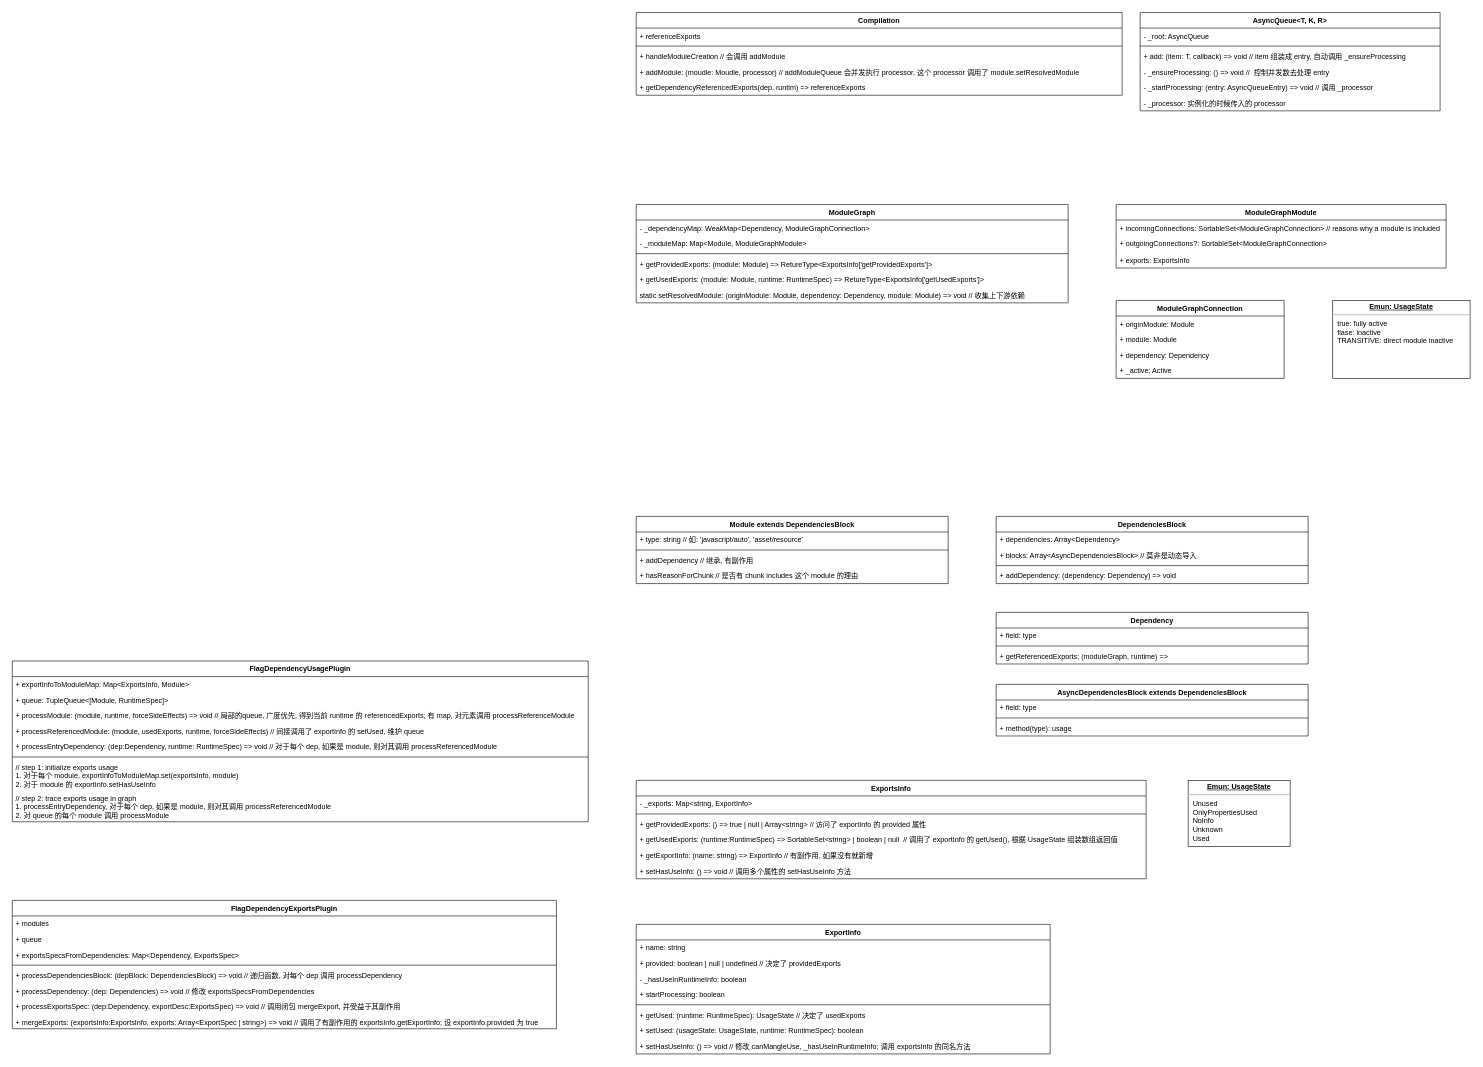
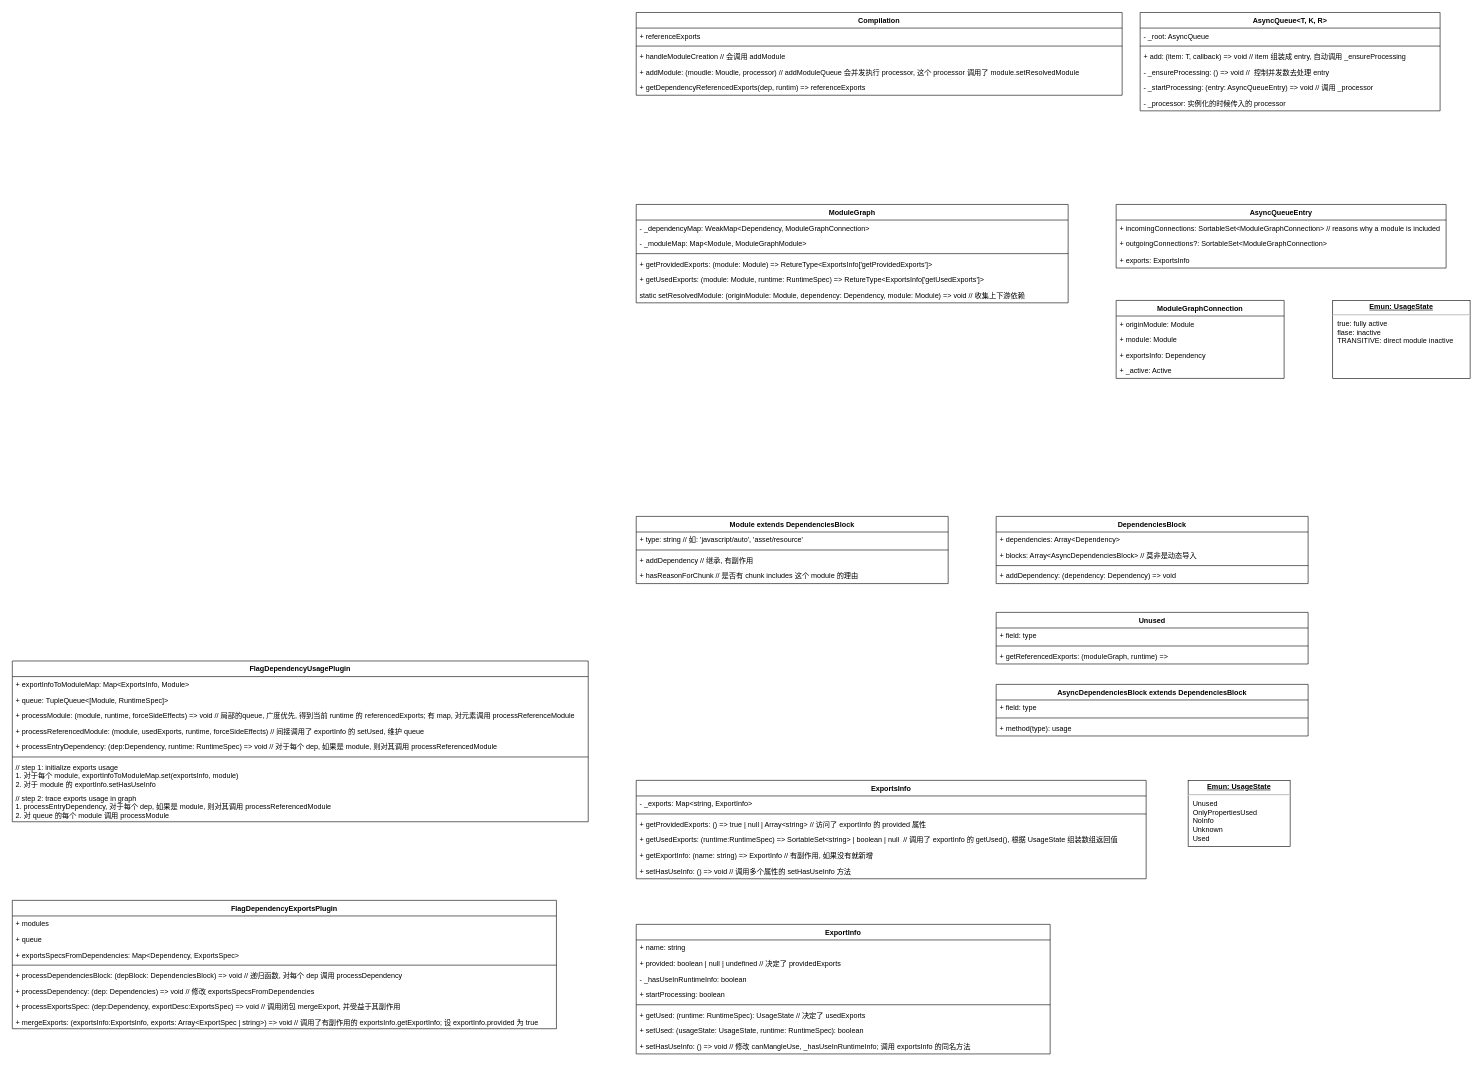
(1281, 212) -> (1281, 212)
(1166, 355) -> (1168, 355)
(1152, 620) -> (1152, 620)
